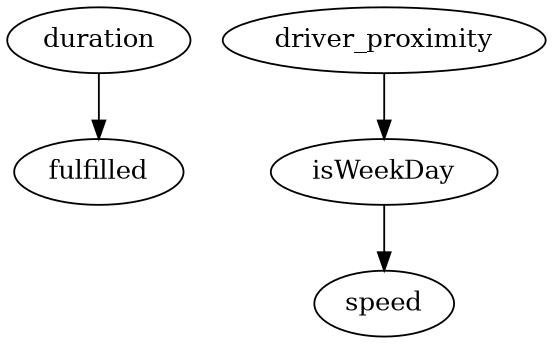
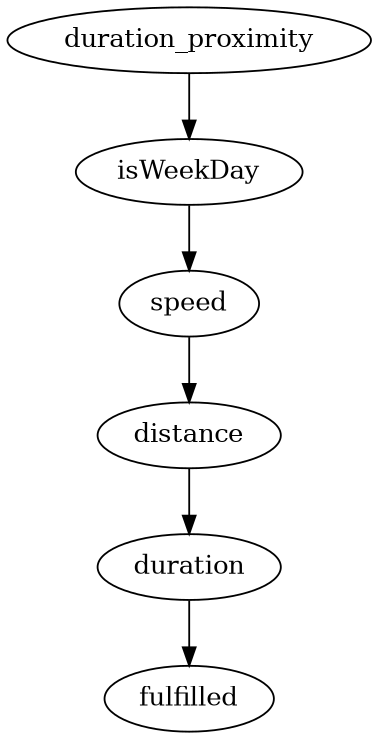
(384, 40) -> (189, 40)
none -> (189, 435)
